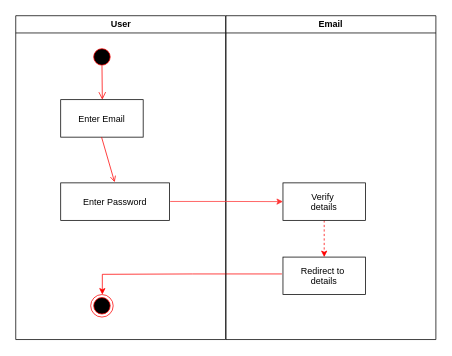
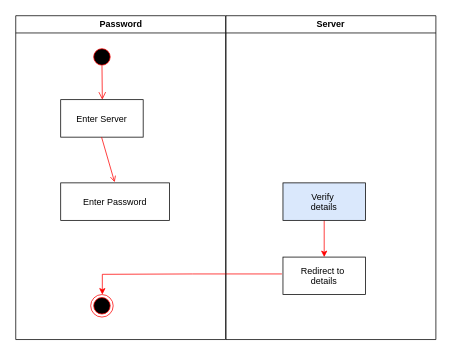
(121, 24) -> (121, 24)
(331, 24) -> (331, 24)
(102, 119) -> (102, 119)
(223, 201) -> none
(324, 201) -> (324, 201)
(324, 237) -> (324, 237)
